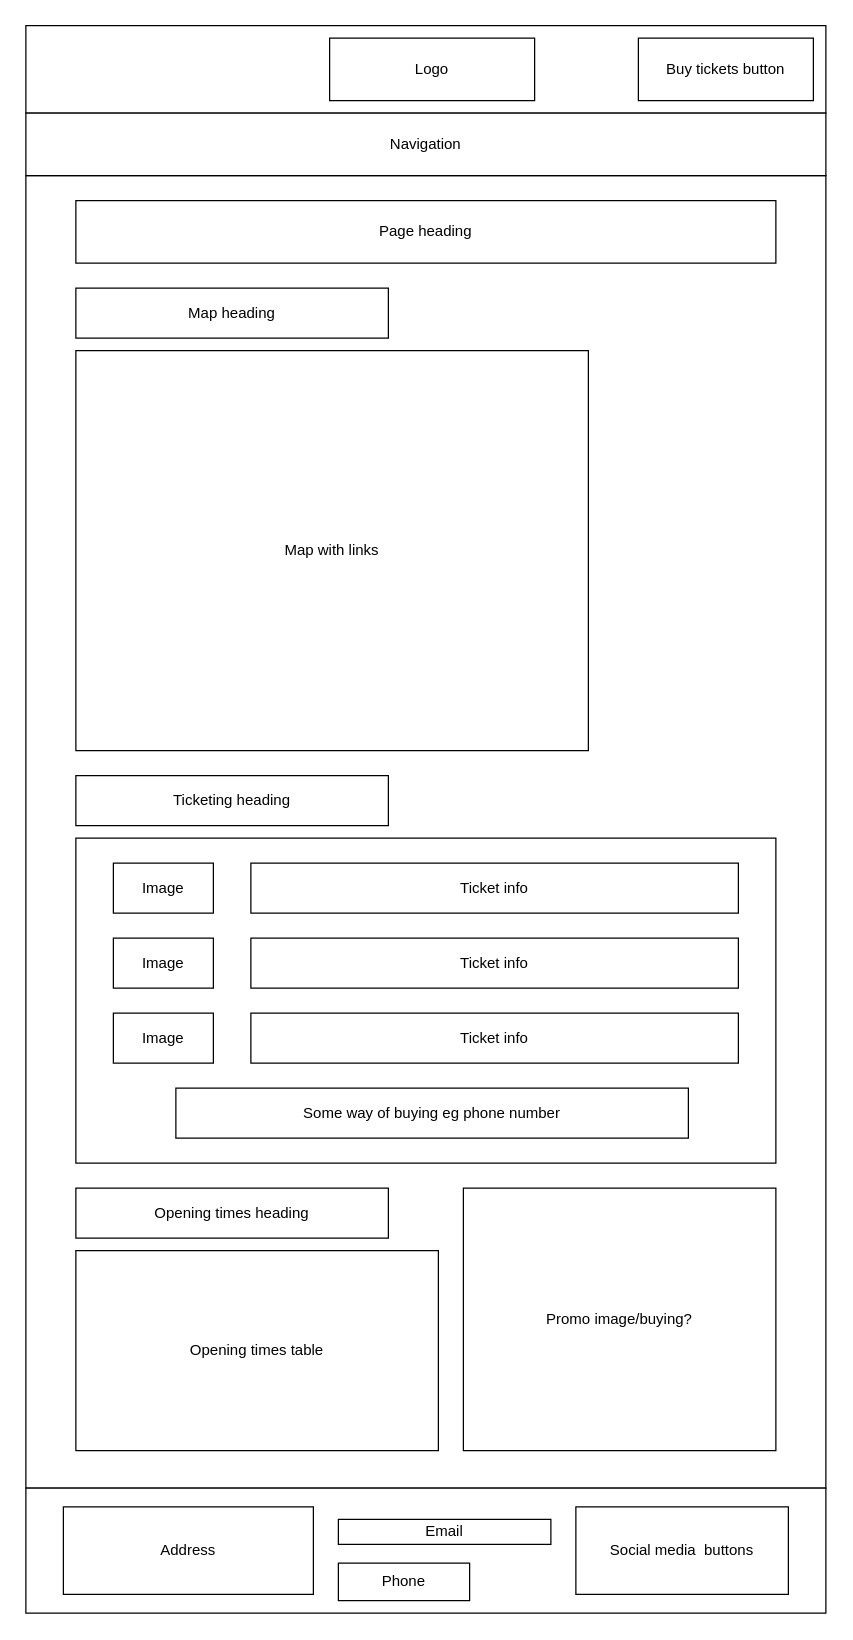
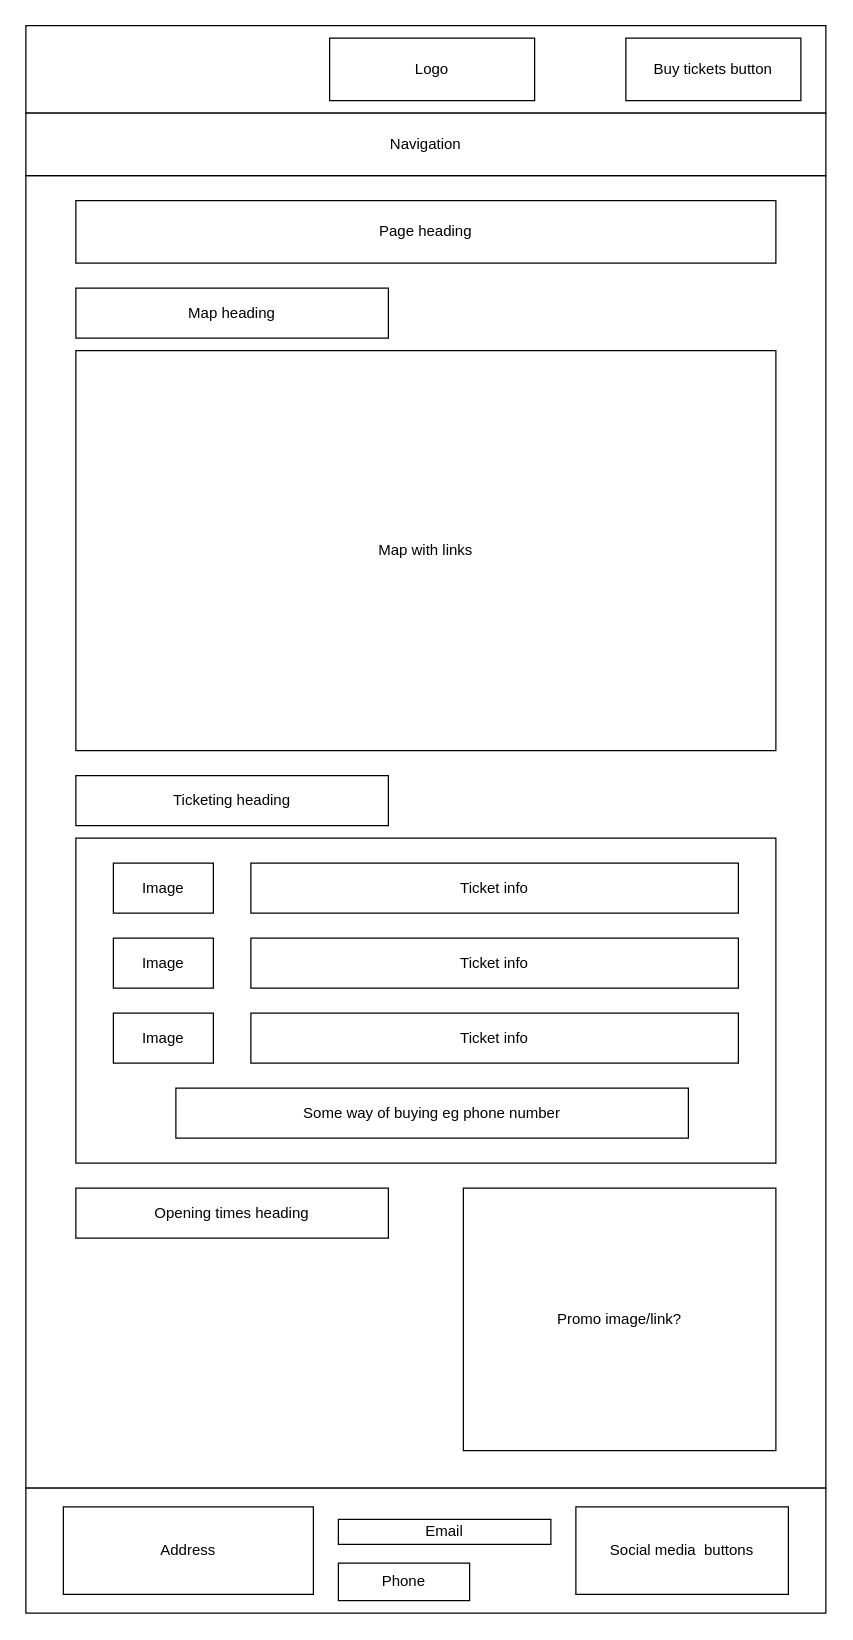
(726, 69) -> (713, 69)
(332, 551) -> (426, 551)
(619, 1319) -> (619, 1319)
(257, 1351) -> none
